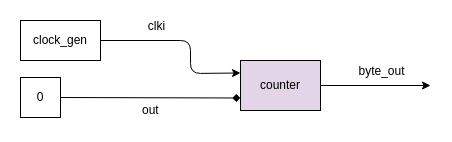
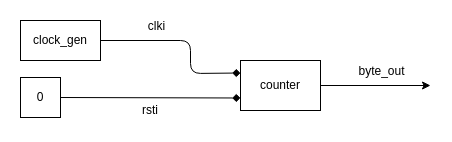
(232, 73) -> (231, 73)
(281, 86) -> (281, 86)
(153, 111) -> (154, 111)
